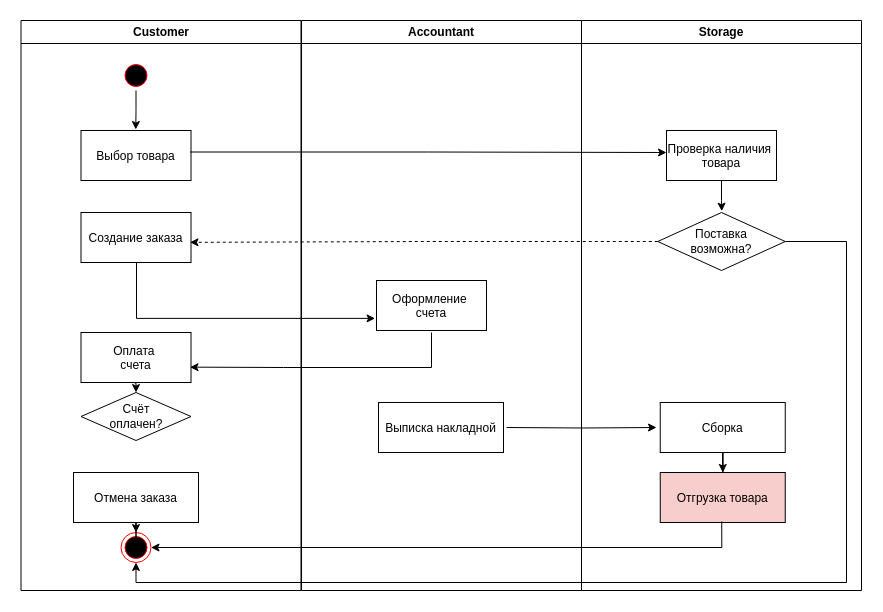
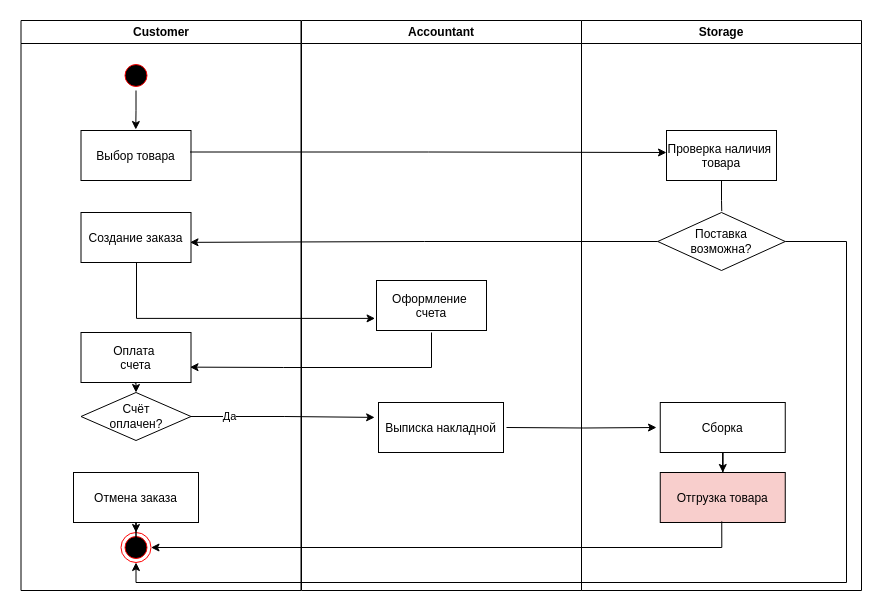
(722, 203) -> (722, 206)
(426, 242) -> (426, 242)
none -> (280, 417)
